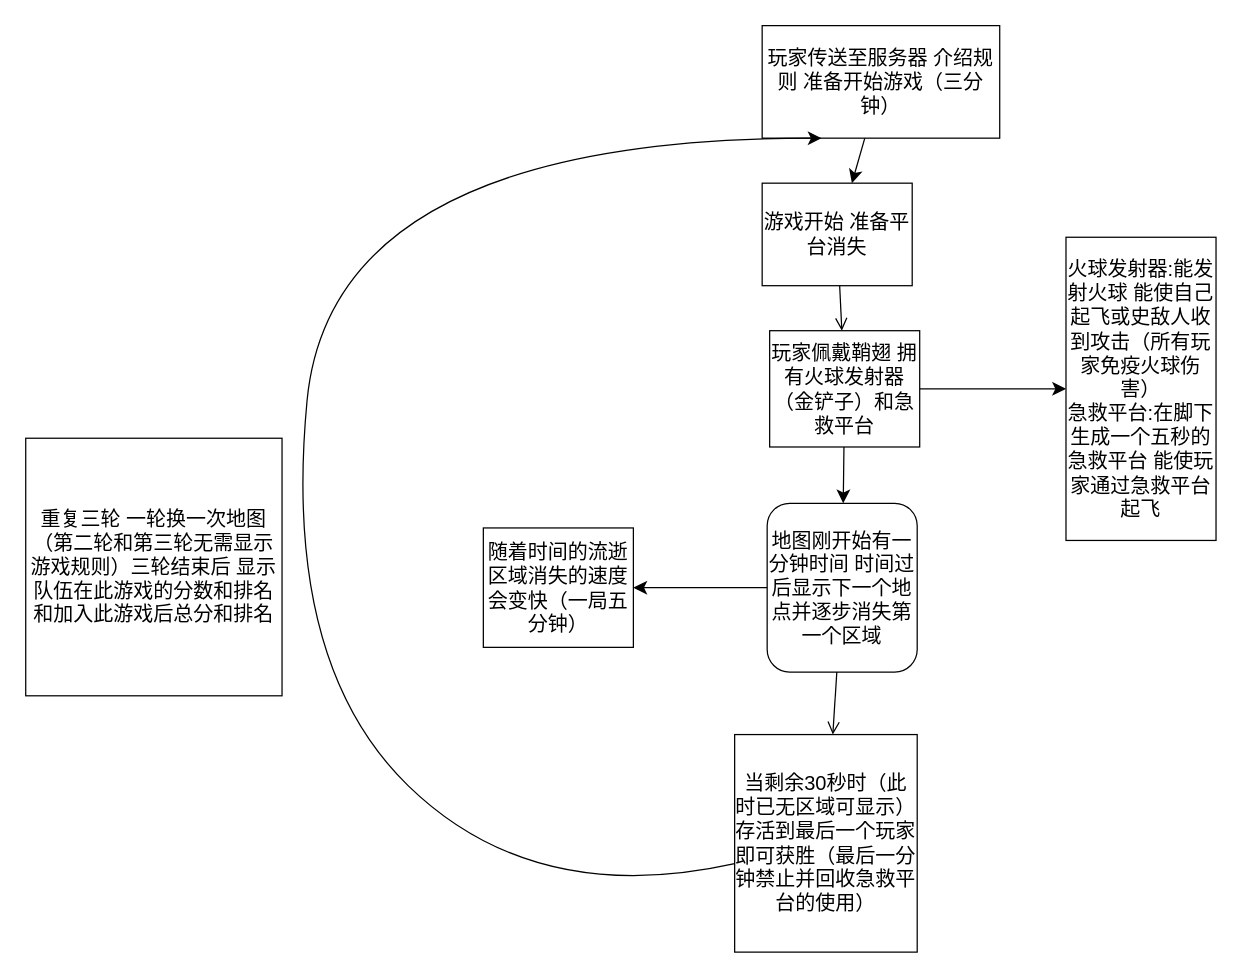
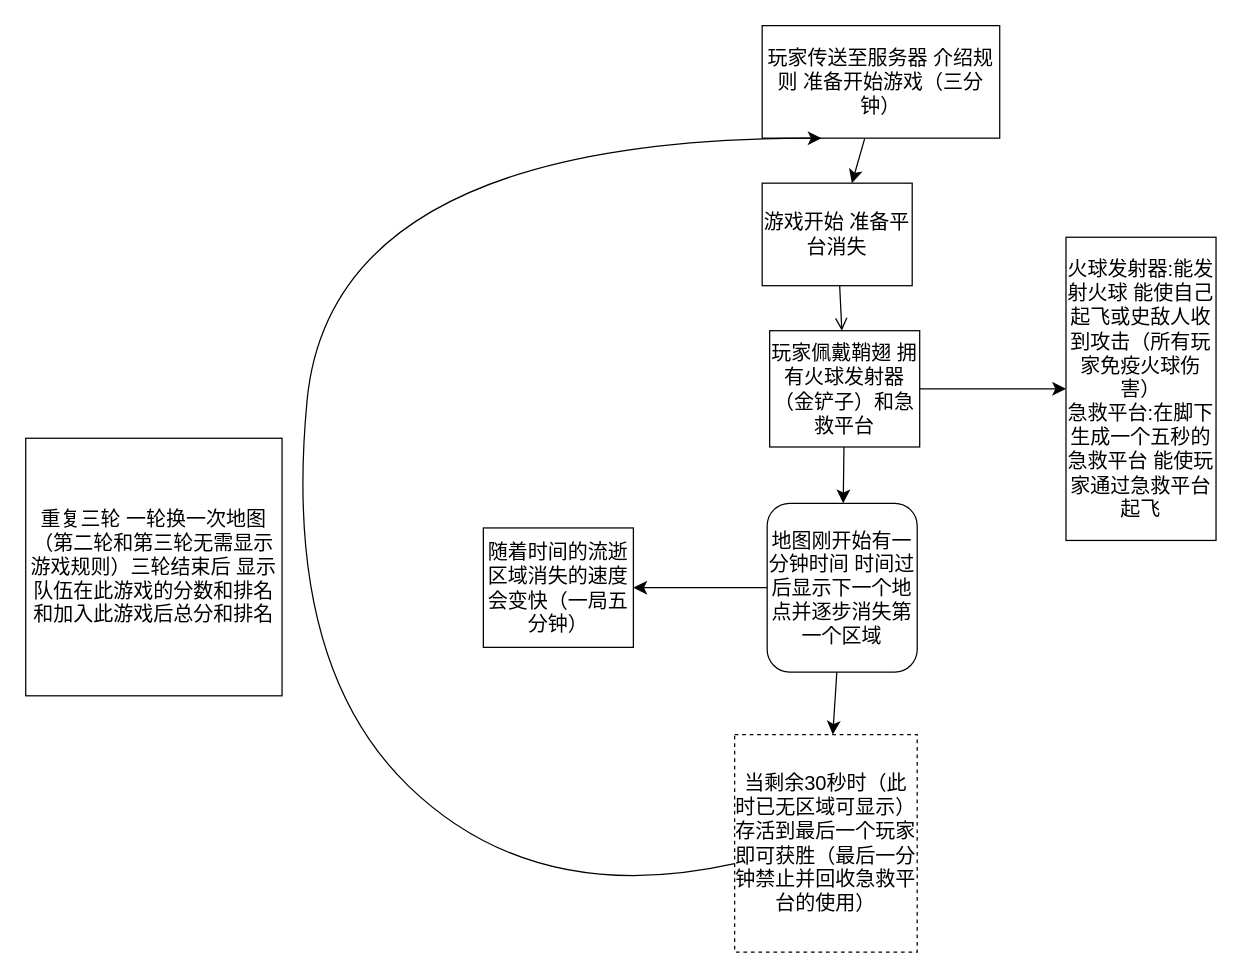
(833, 726) -> (833, 723)
(826, 843) -> (826, 843)
